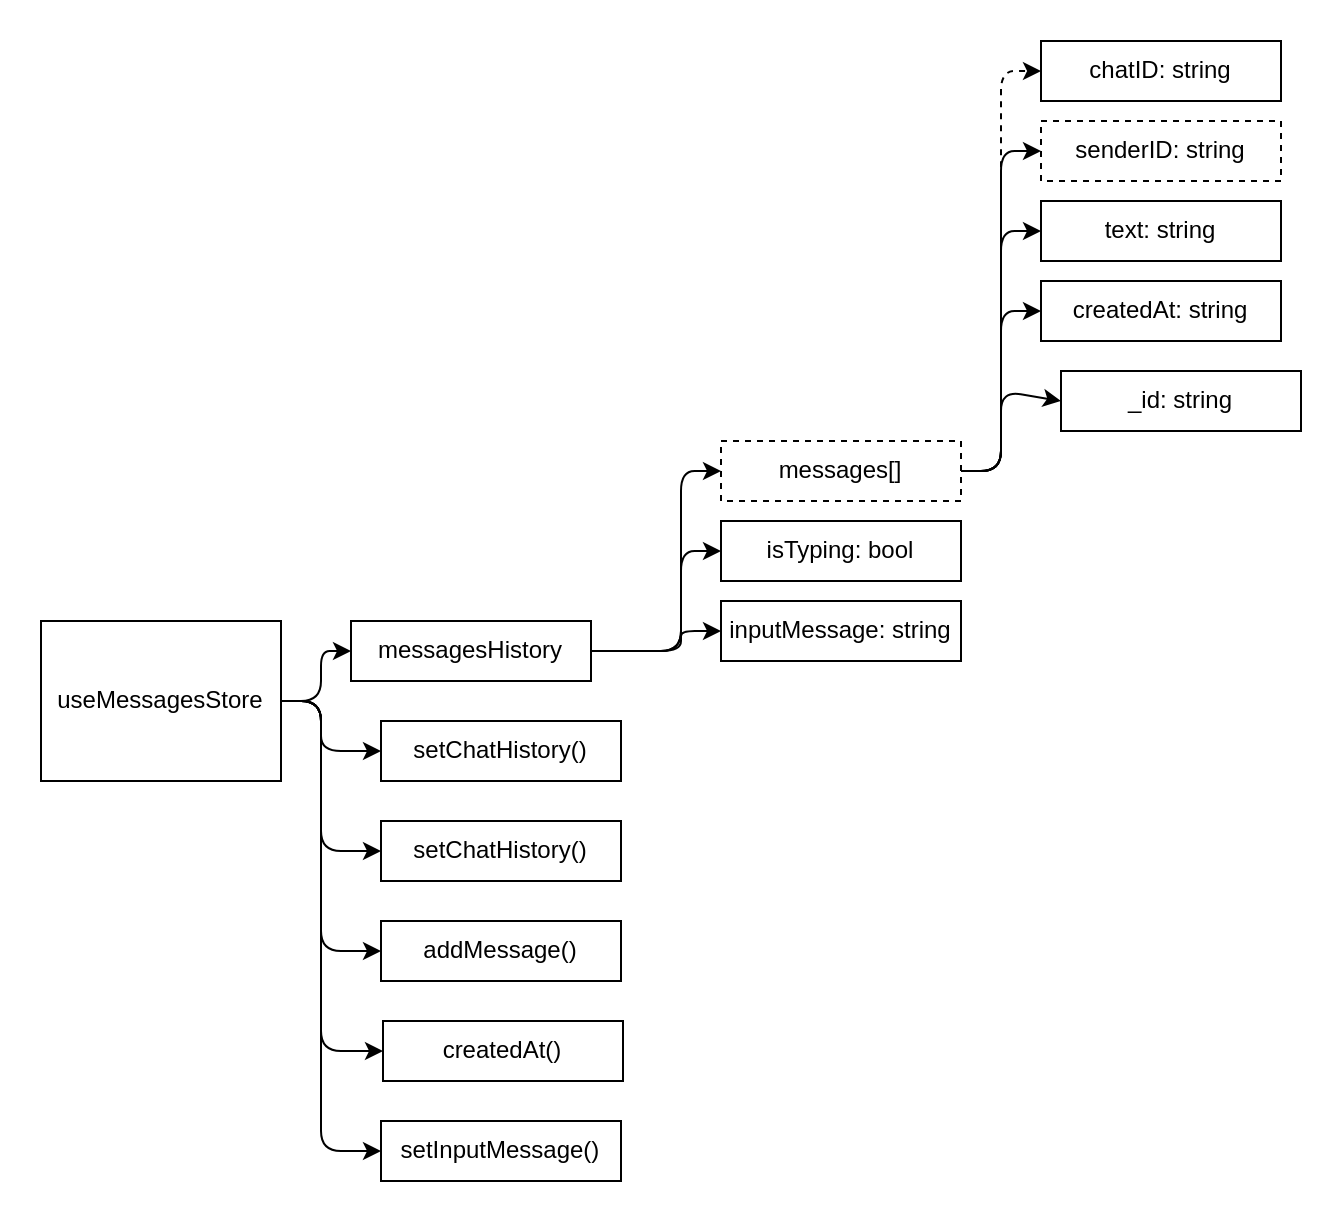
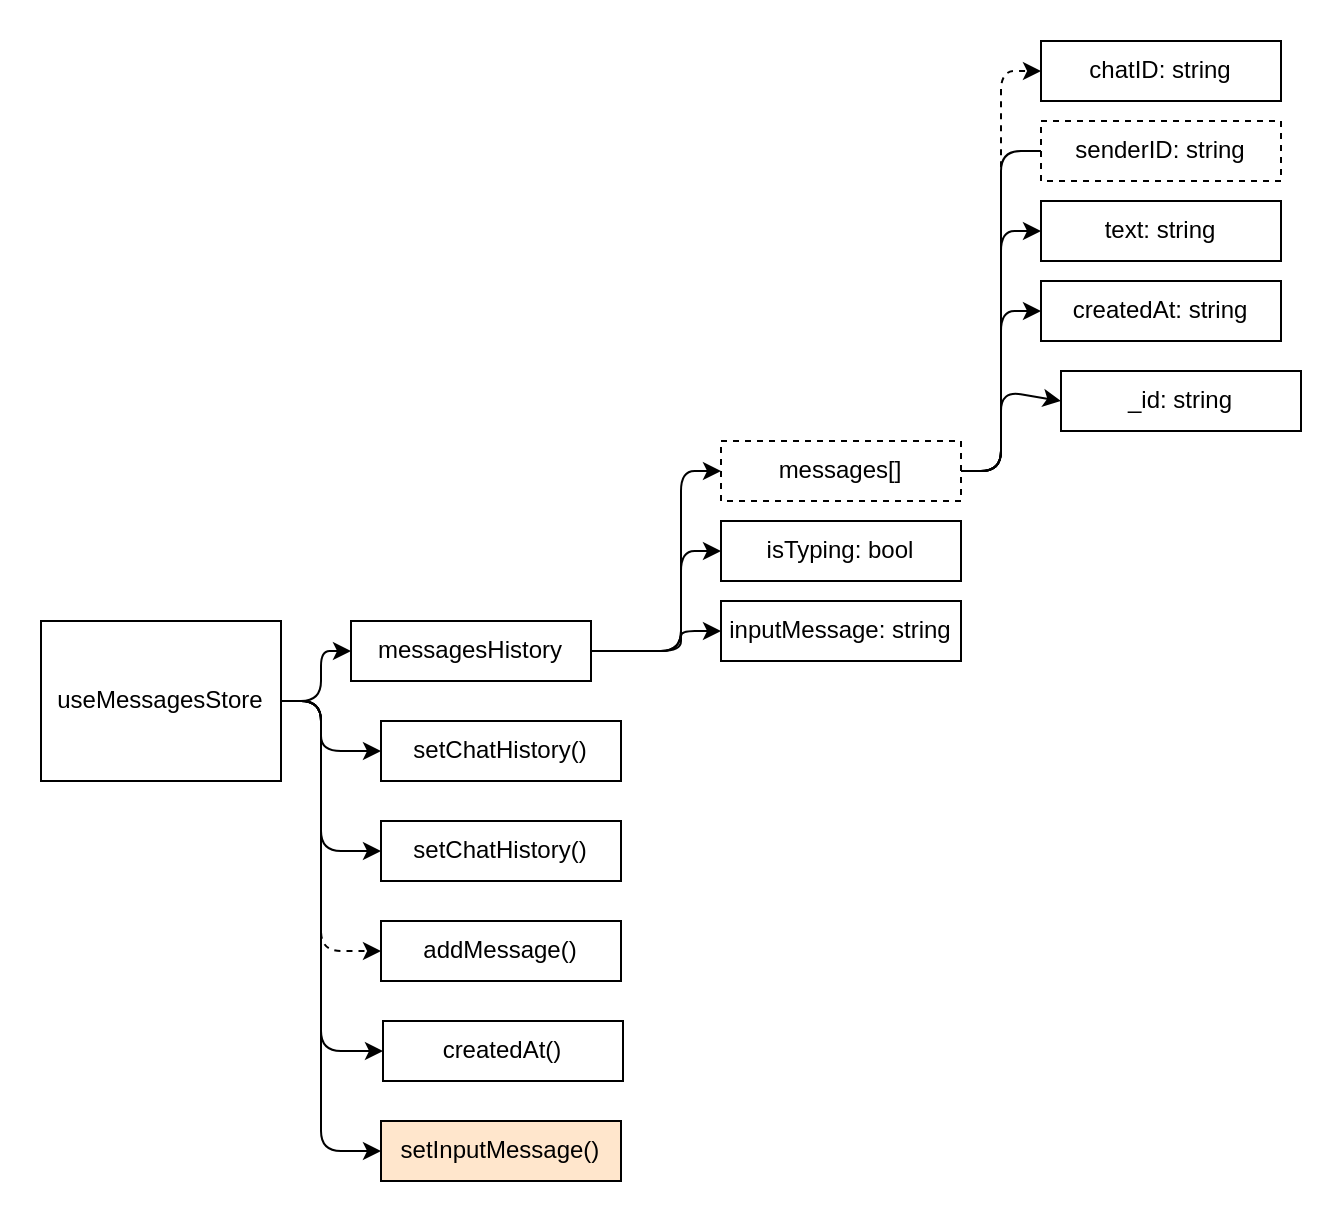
(1016, 151) -> (1024, 151)
(347, 951) -> (347, 951)
(501, 1151) -> (501, 1151)
